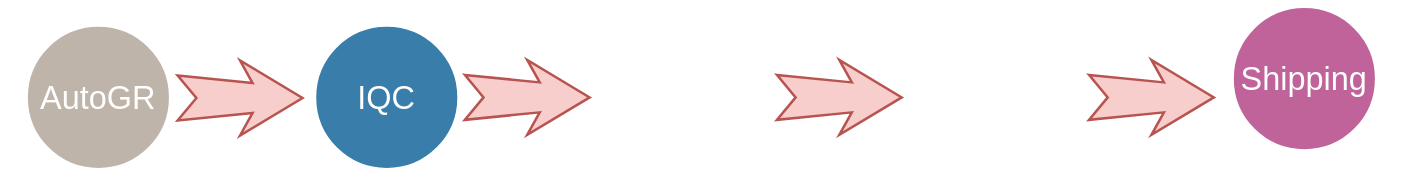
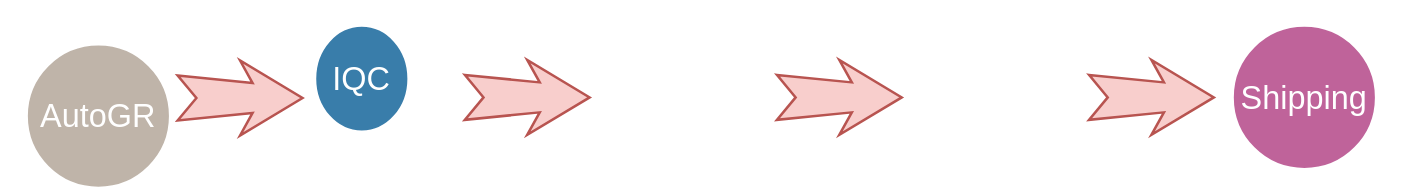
(1305, 79) -> (1305, 98)
(98, 98) -> (98, 116)
(386, 98) -> (361, 79)
